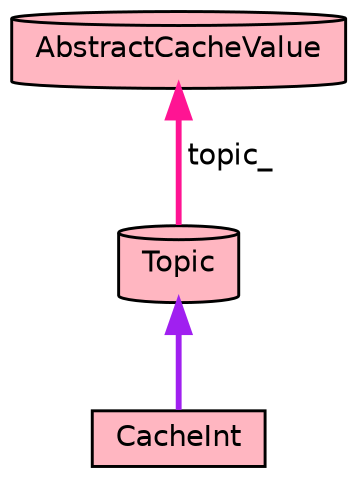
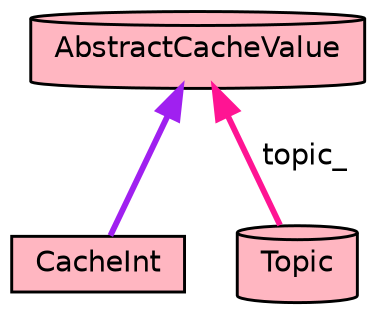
(179, 371) -> (139, 175)
